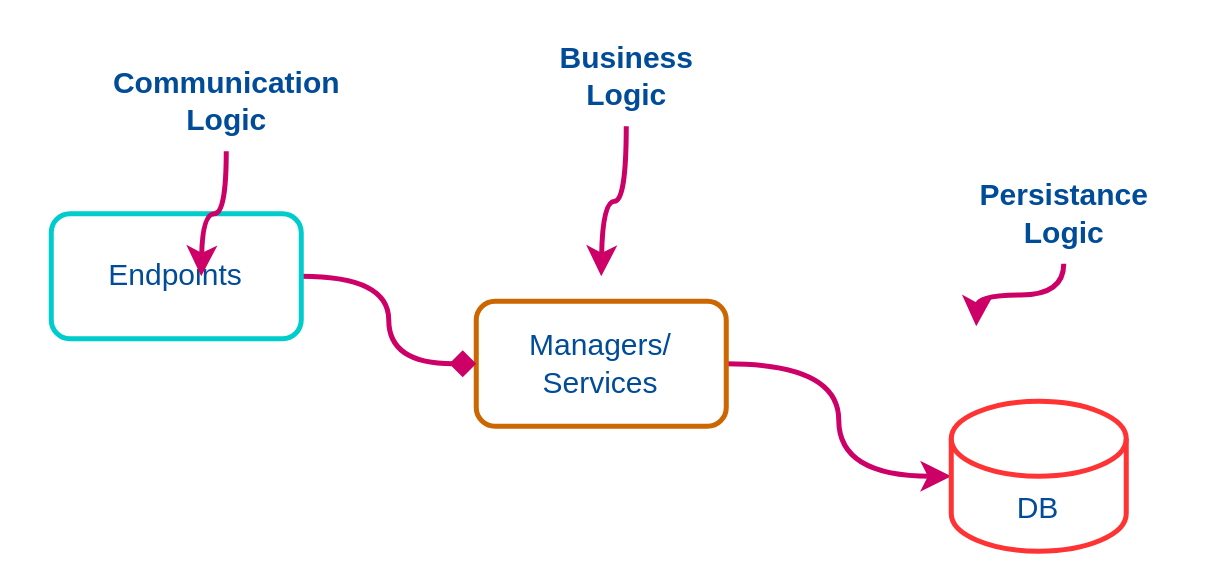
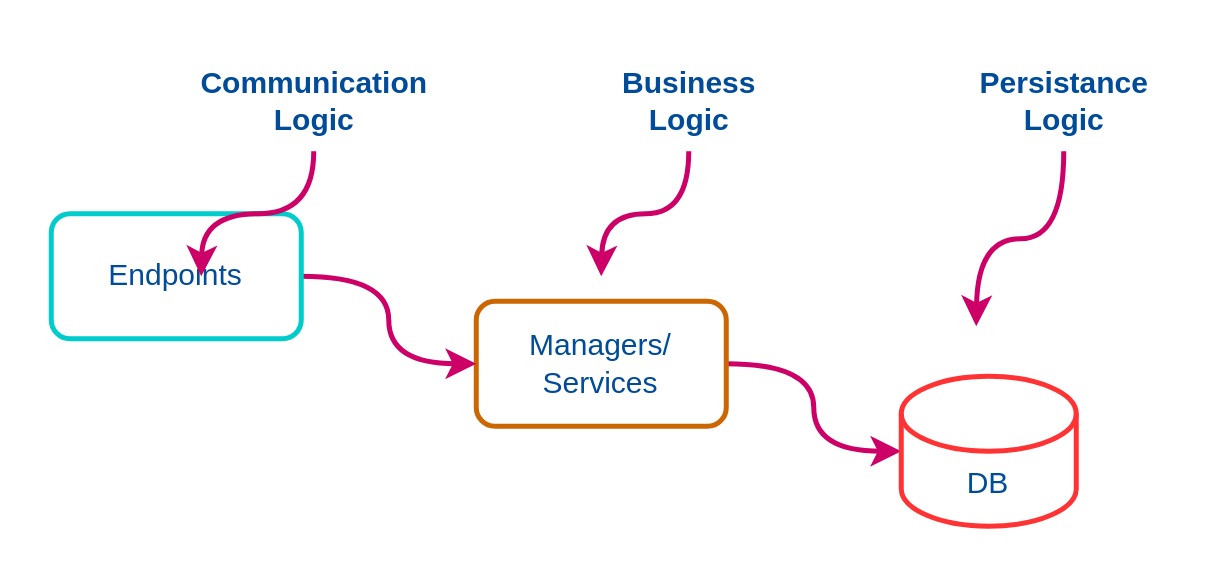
(626, 76) -> (689, 101)
(226, 101) -> (314, 101)
(1064, 214) -> (1064, 101)
(413, 357) -> (414, 357)
(1039, 476) -> (989, 451)
